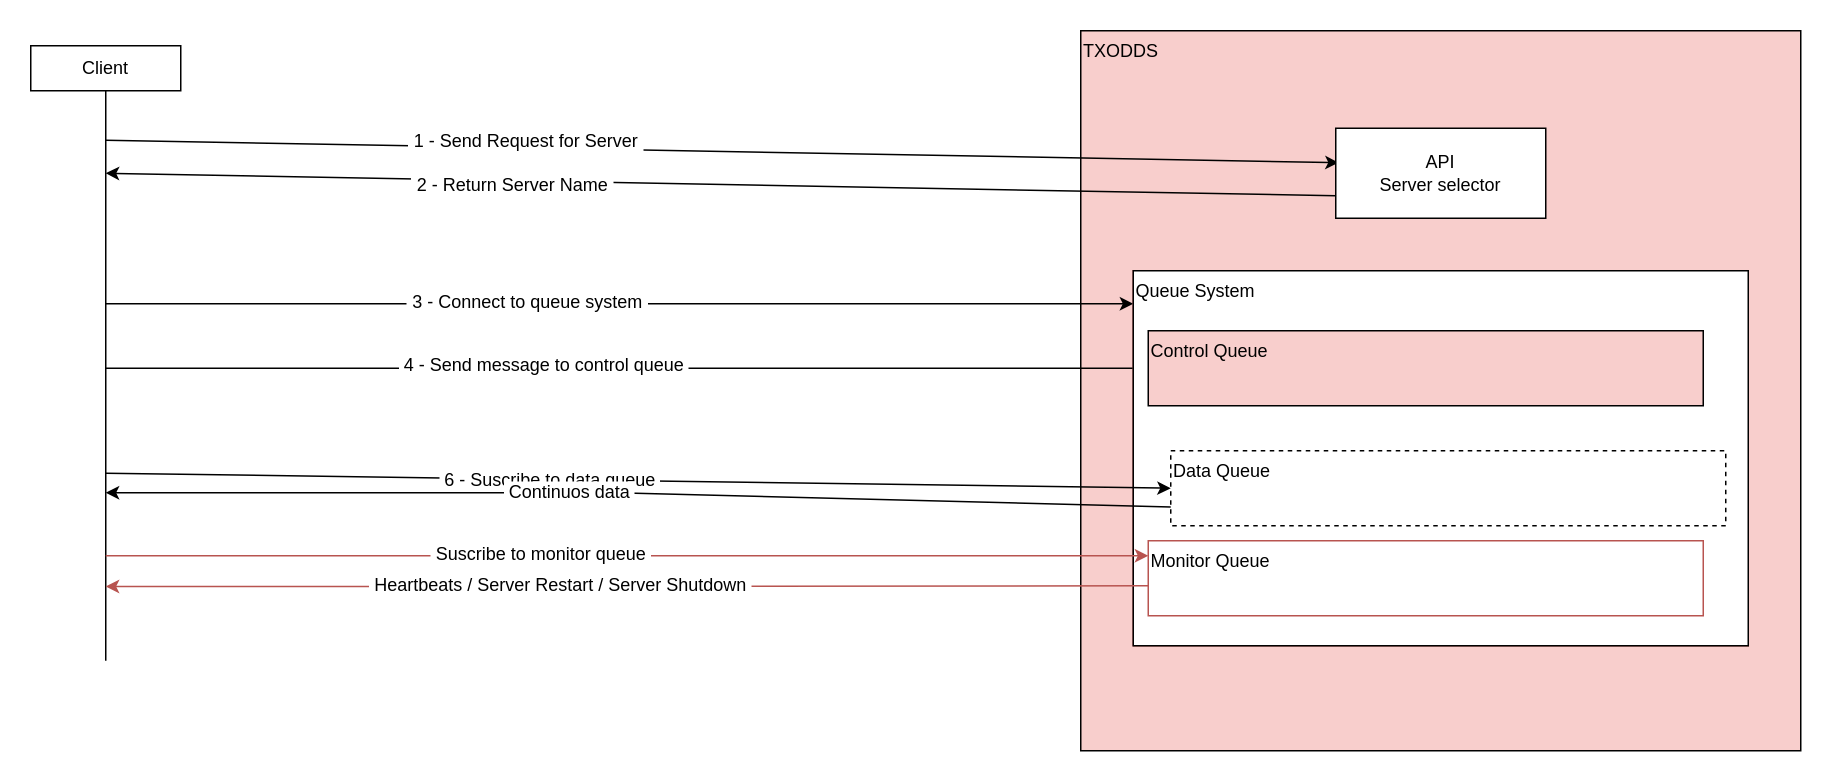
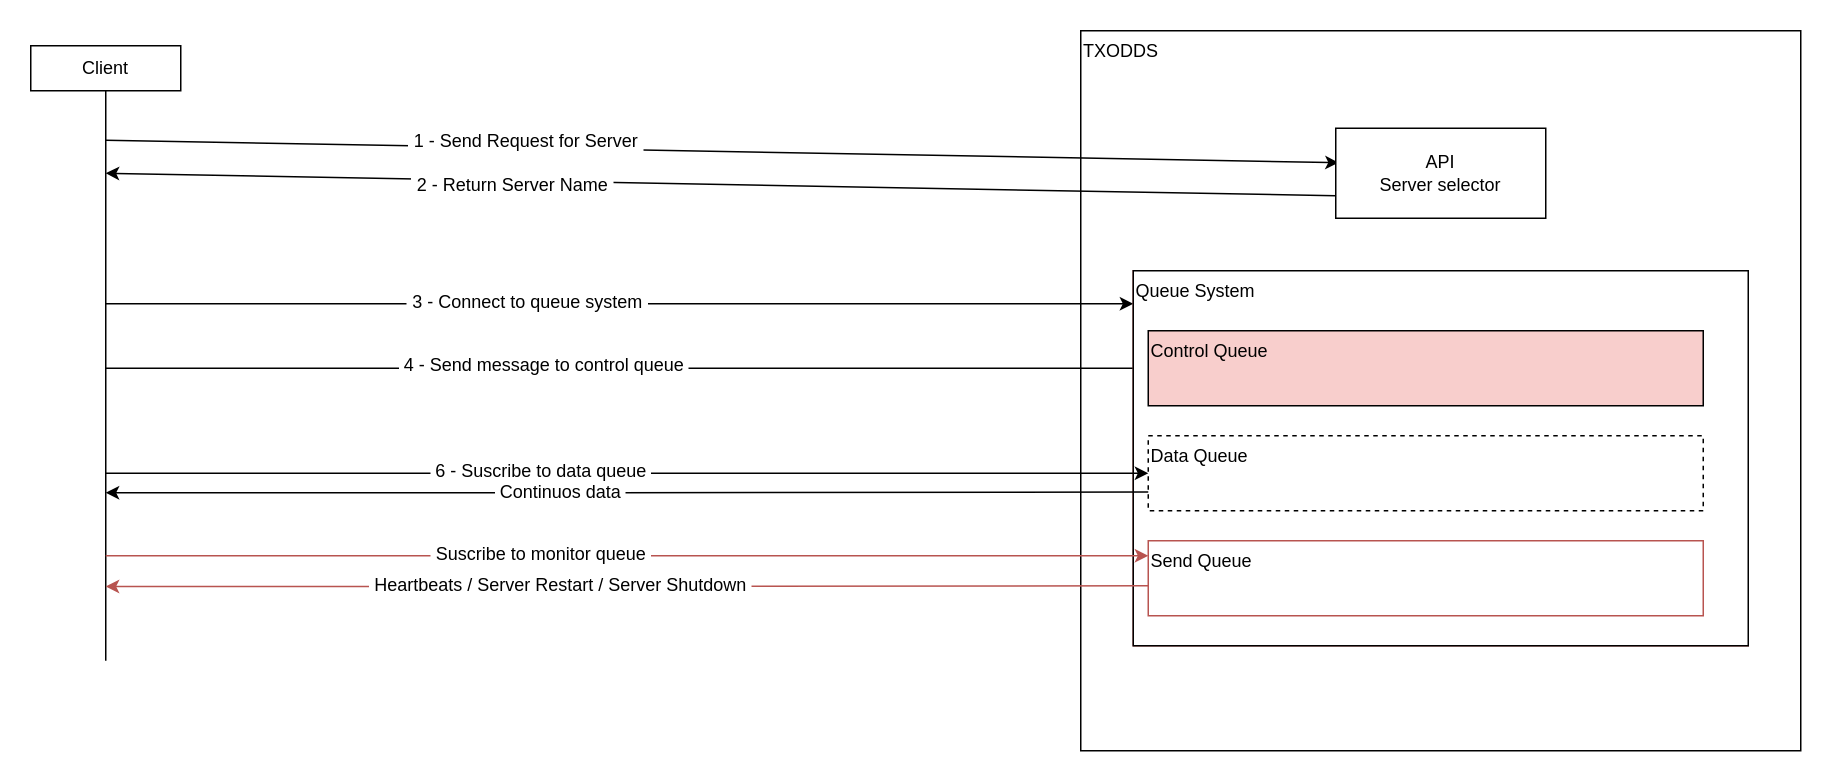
(1114, 52) -> (1114, 52)
(1448, 488) -> (1426, 473)
(1212, 562) -> (1199, 562)
